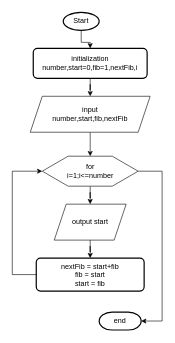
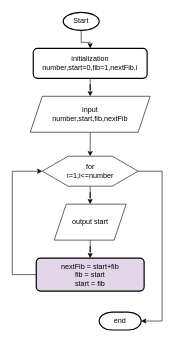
(90, 275) -> (90, 275)
